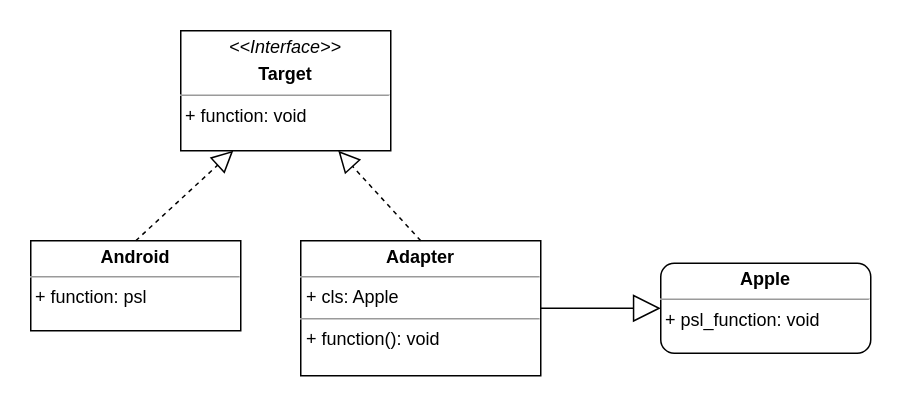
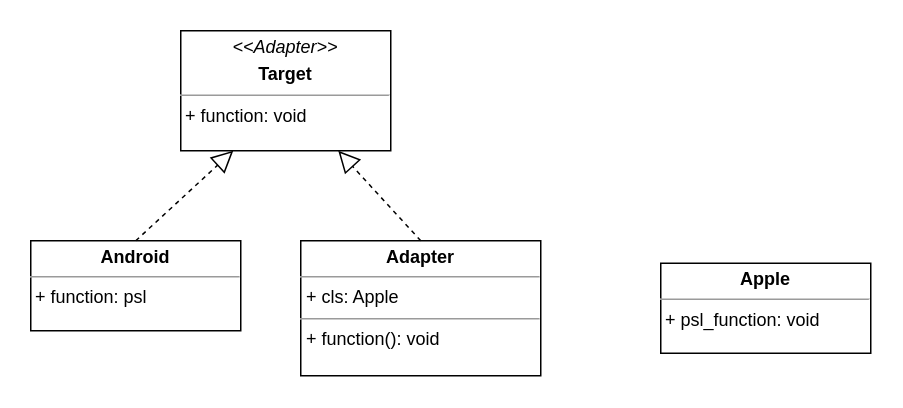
(250, 63) -> (250, 63)
(587, 308) -> none
(766, 308) -> (766, 308)
